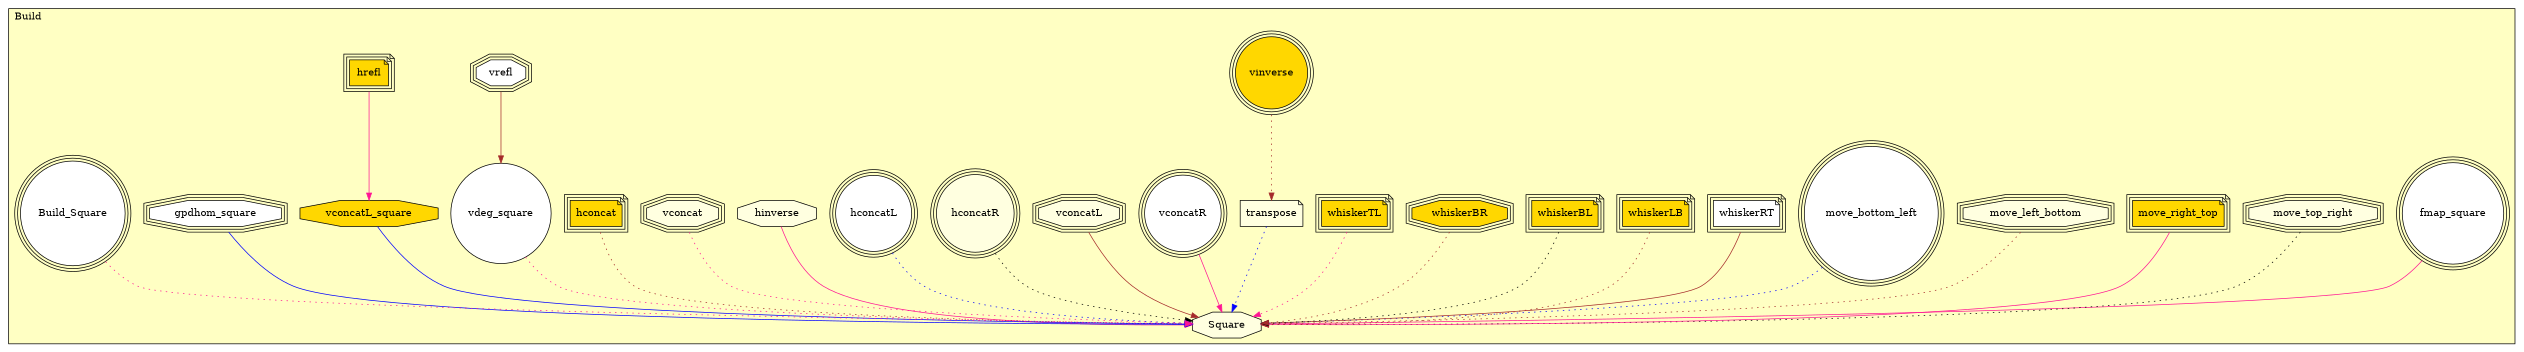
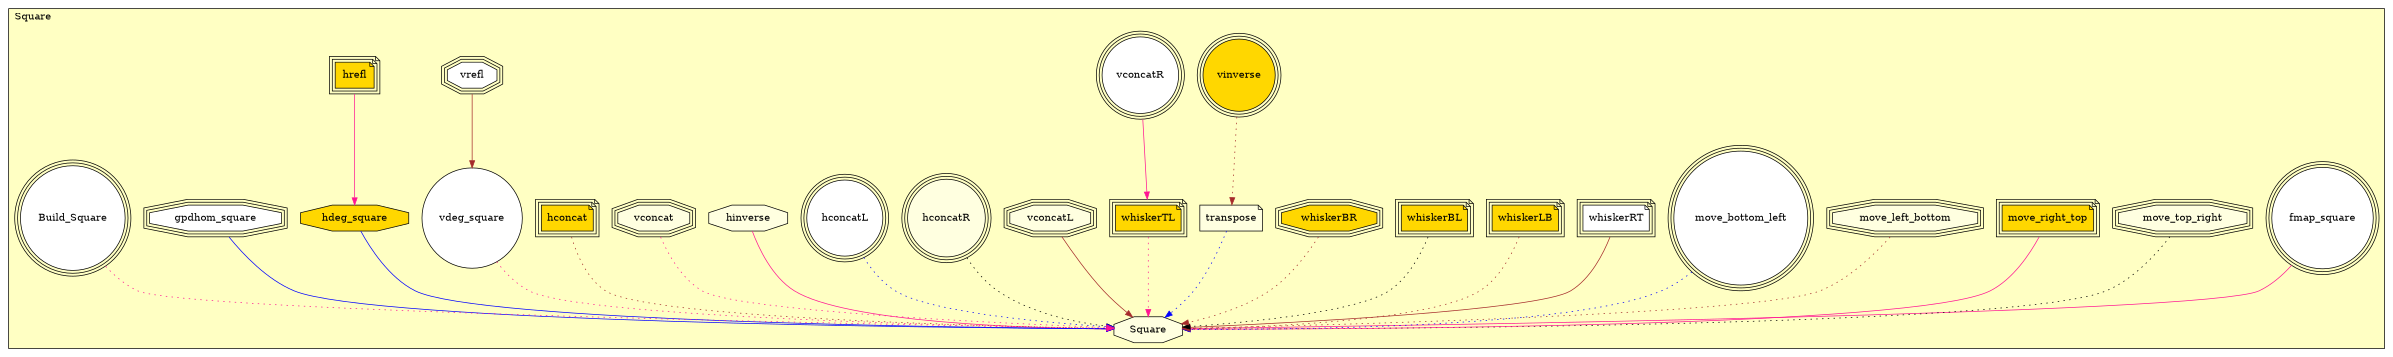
(28, 17) -> (33, 17)
(369, 213) -> (355, 218)
(1209, 280) -> (1145, 156)
